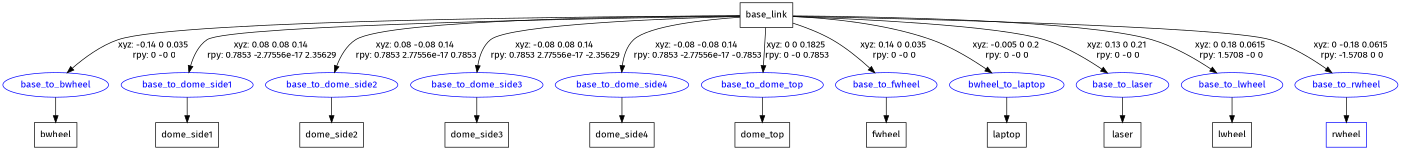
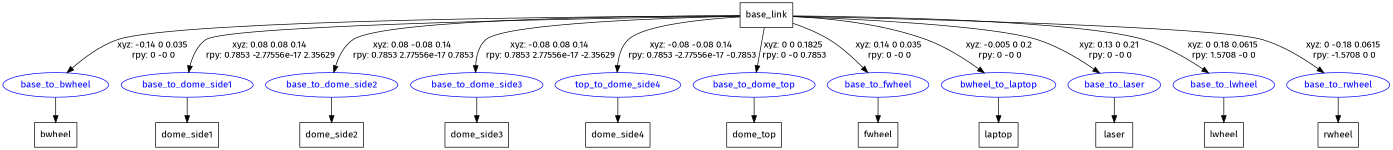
(622, 85) -> (618, 85)
(1346, 135) -> (1338, 135)
